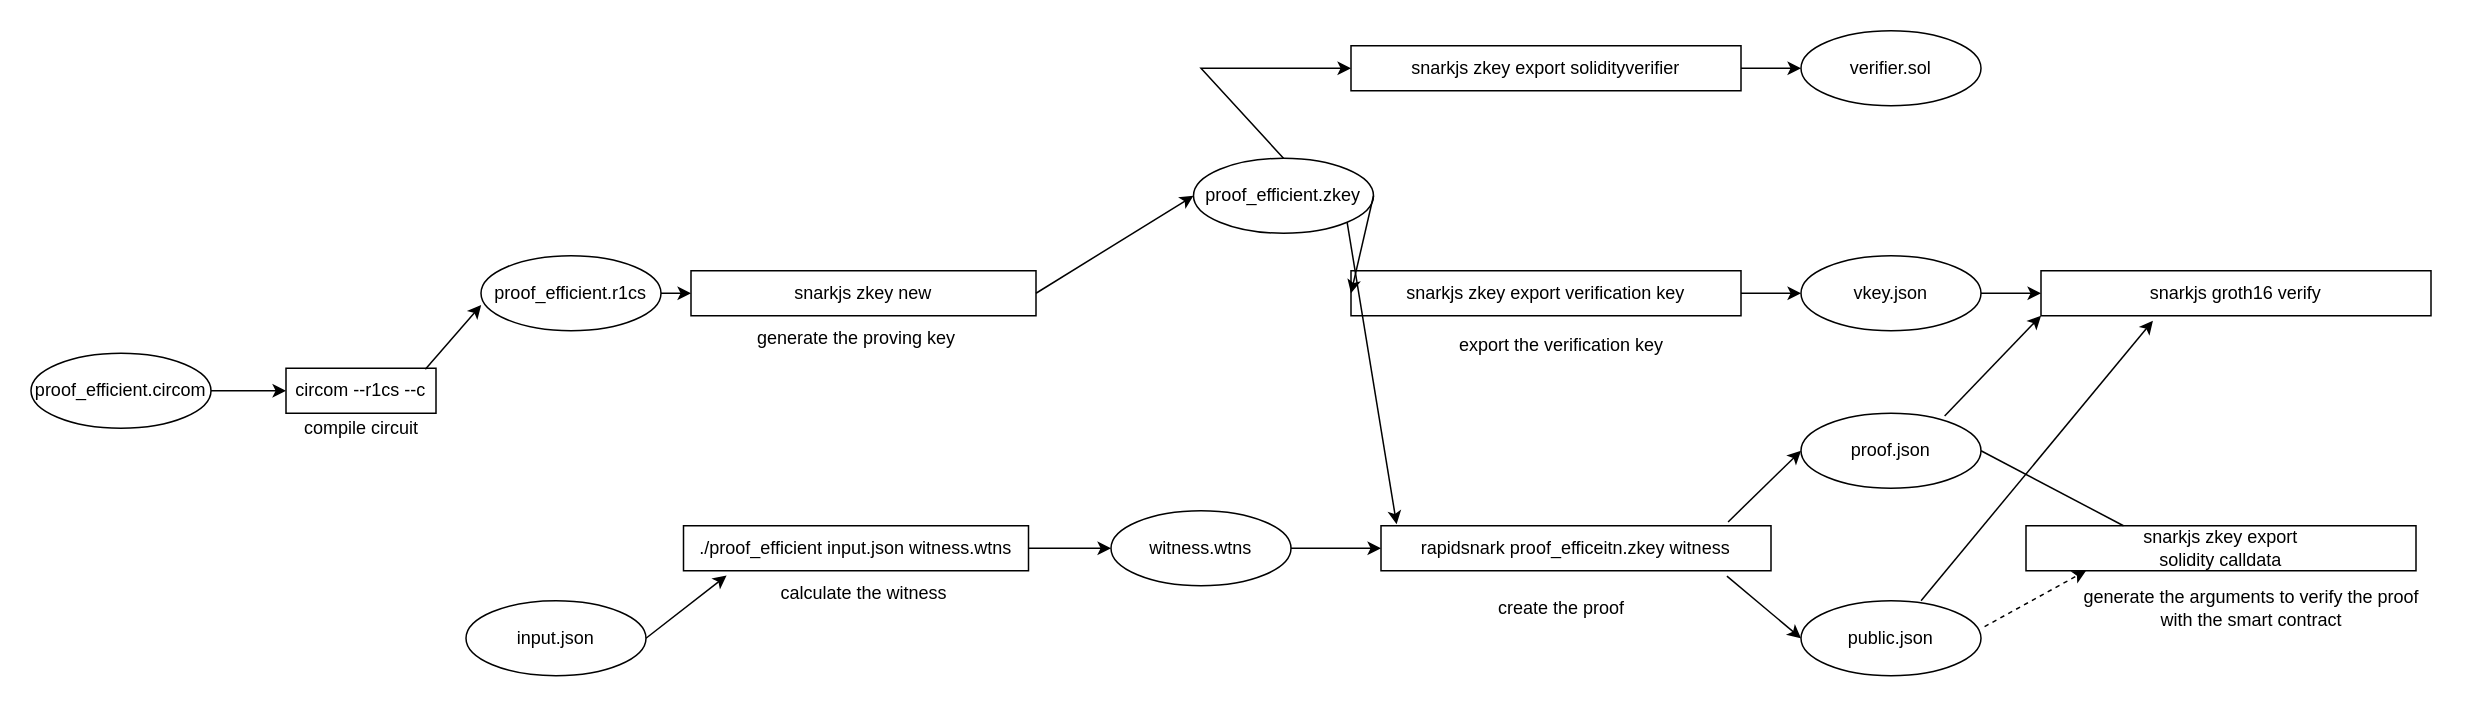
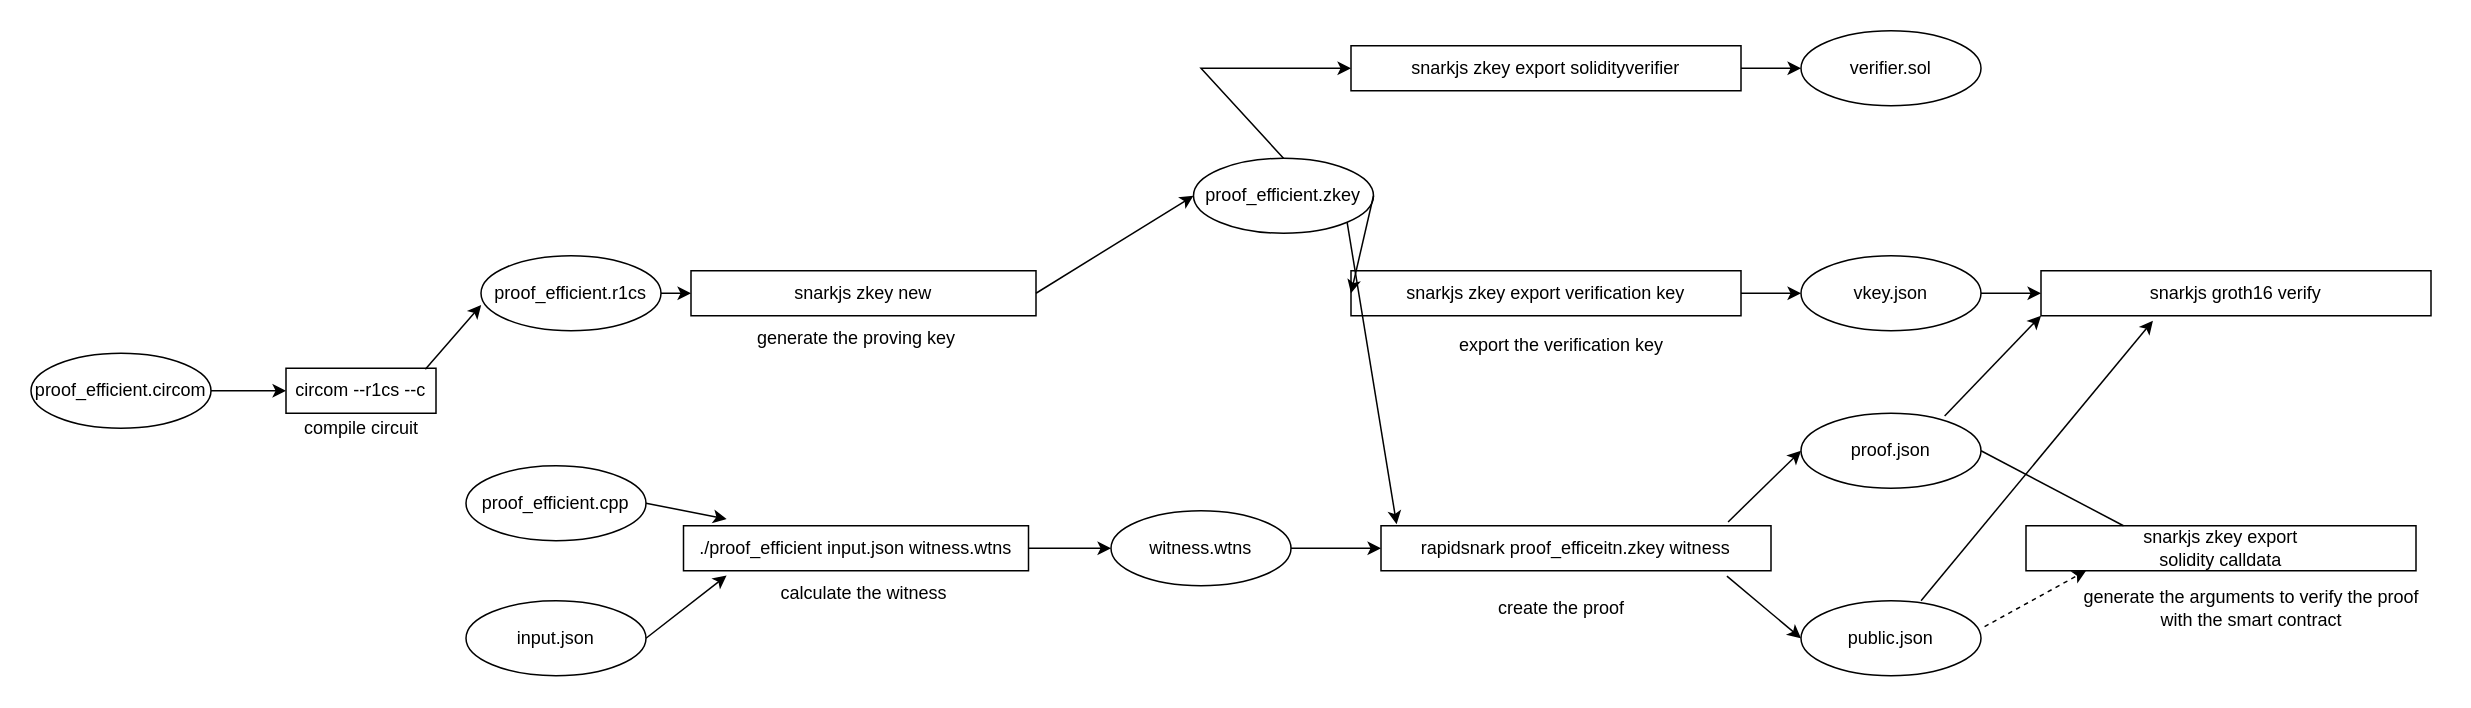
none -> (556, 503)
none -> (681, 510)
